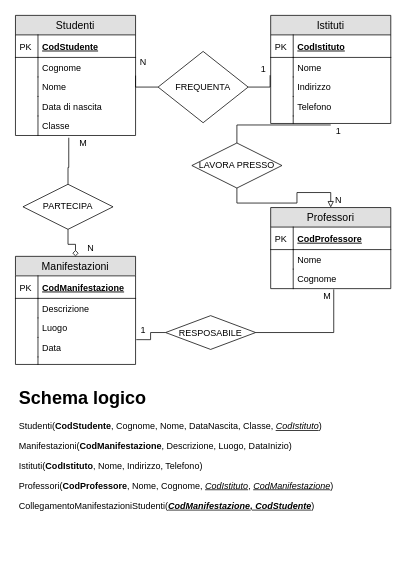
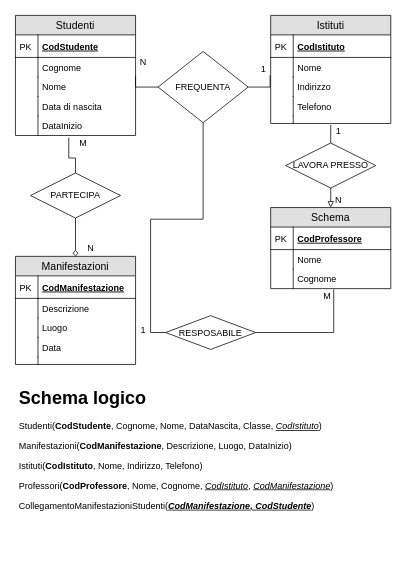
(56, 126) -> (65, 126)
(237, 165) -> (330, 165)
(68, 207) -> (75, 195)
(330, 218) -> (330, 218)
(148, 339) -> (167, 219)
